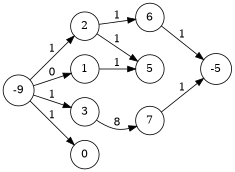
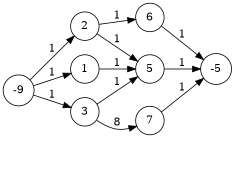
none -> (178, 69)
(52, 73) -> (52, 73)
none -> (114, 93)
(85, 155) -> none
